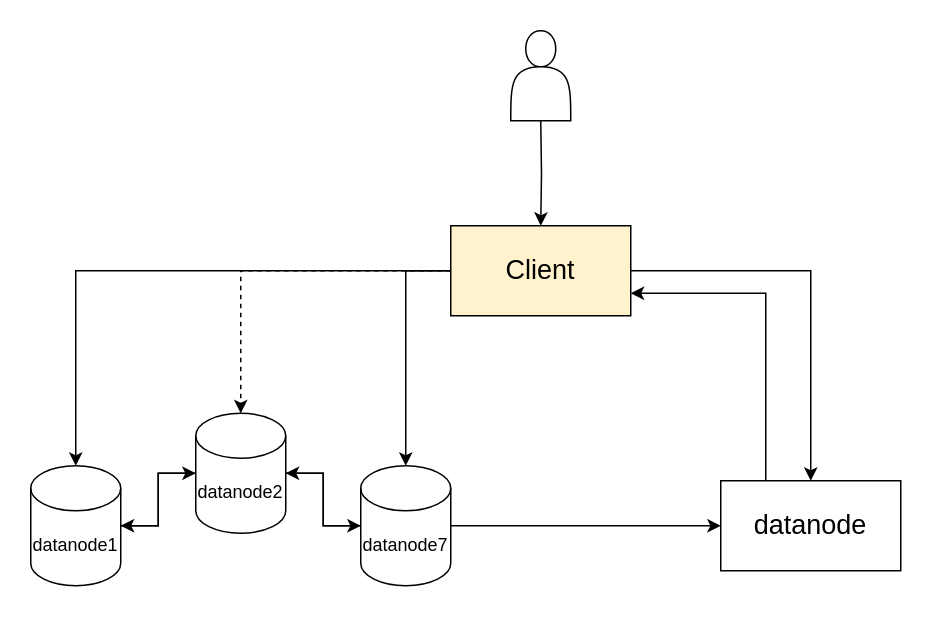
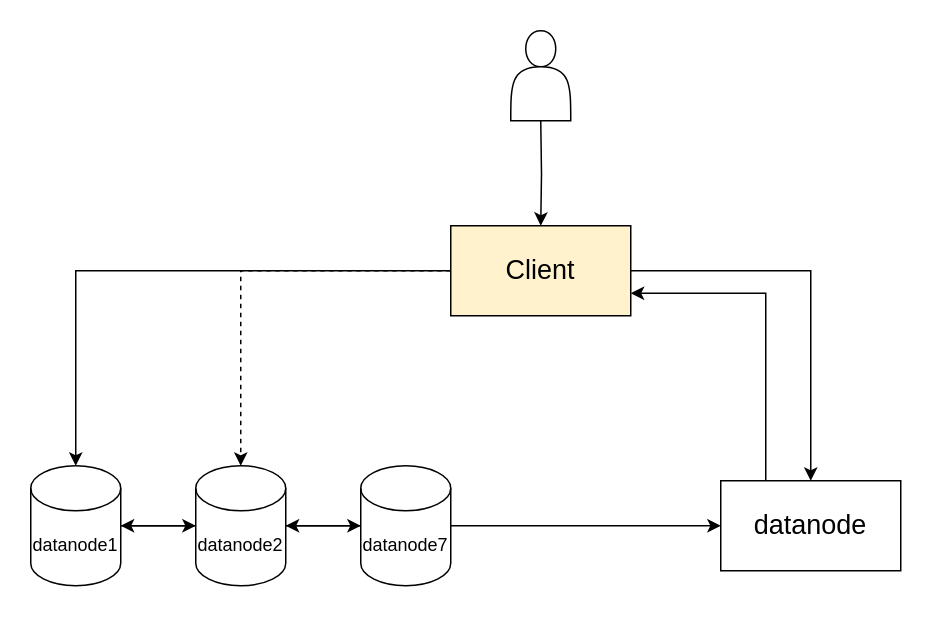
(406, 364) -> none
(241, 473) -> (241, 526)
